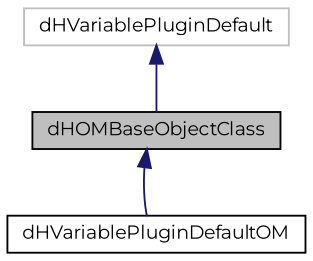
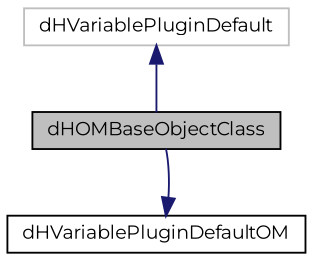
(144, 192) -> (169, 173)
